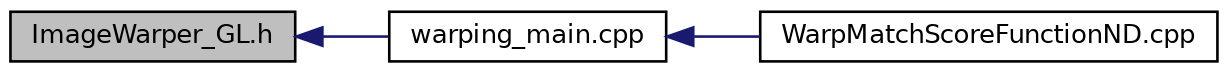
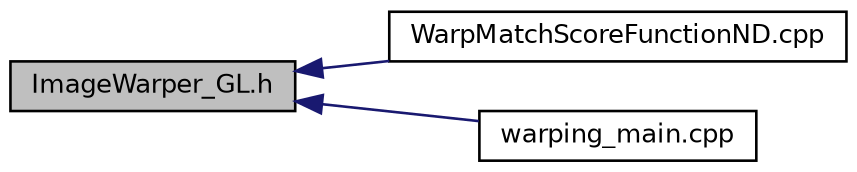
(727, 37) -> (356, 65)
